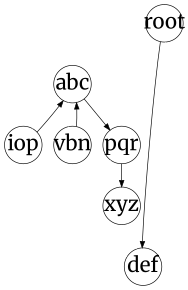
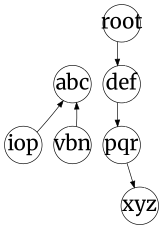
(95, 112) -> (117, 111)
